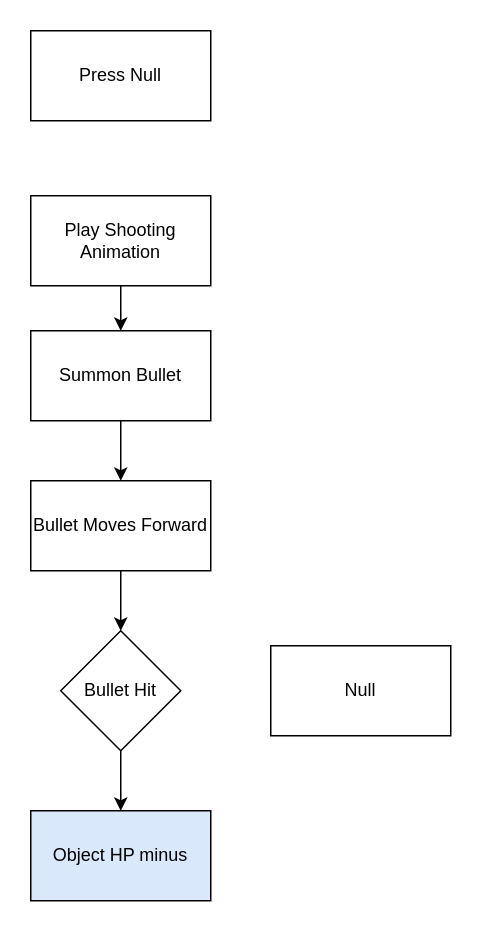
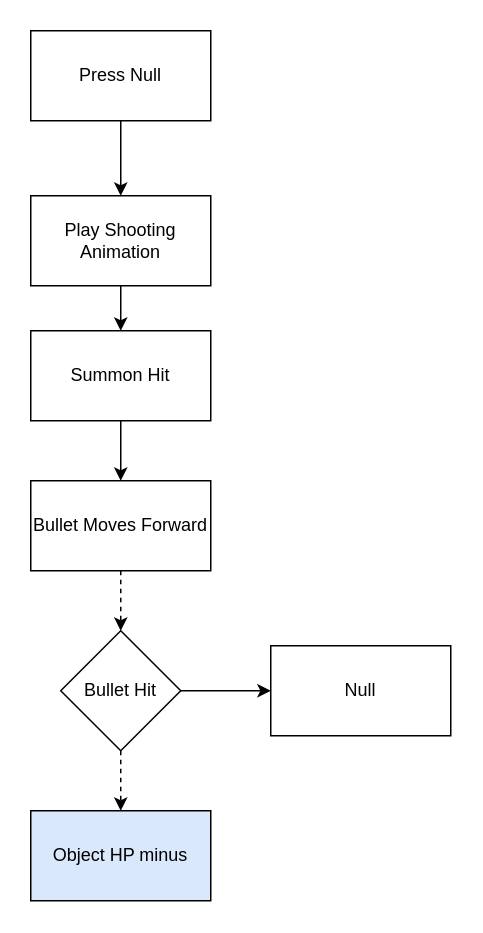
none -> (121, 153)
(121, 376) -> (121, 376)
(121, 595) -> (121, 595)
none -> (221, 691)
(121, 775) -> (121, 775)
